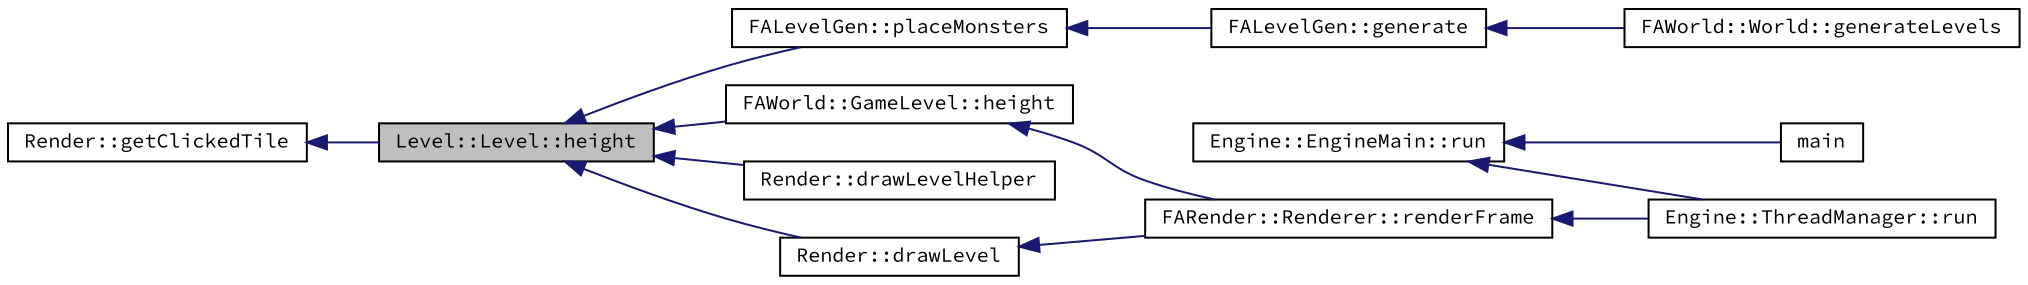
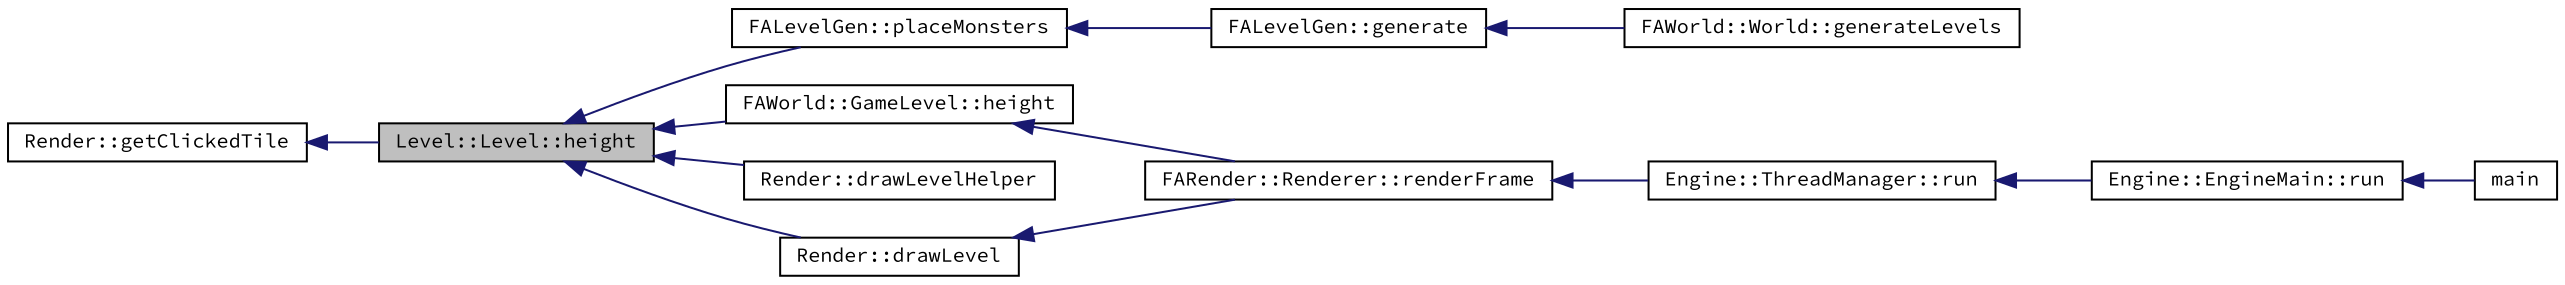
(1596, 182) -> (2054, 180)
